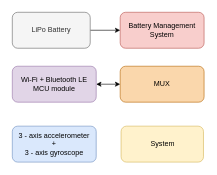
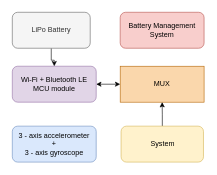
(114, 30) -> (52, 60)
(162, 84) -> (162, 84)
none -> (162, 107)
